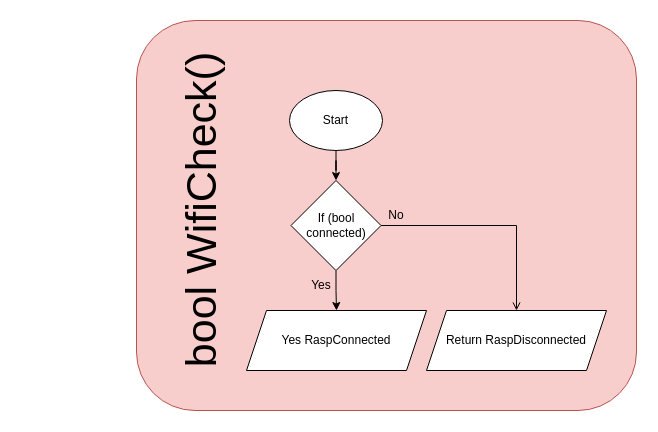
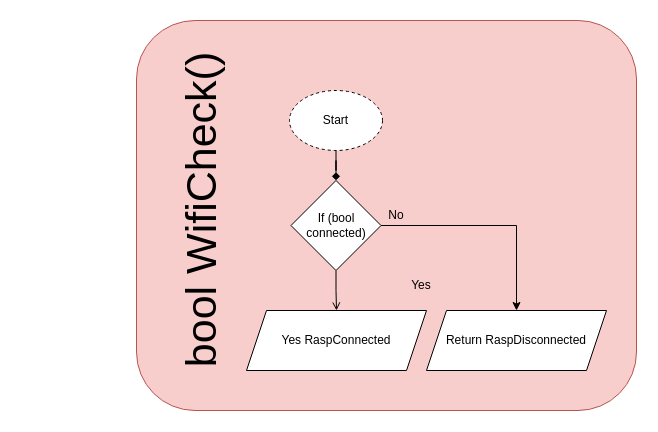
(336, 121) -> (336, 121)
(336, 172) -> (336, 171)
(321, 286) -> (421, 286)
(336, 302) -> (336, 303)
(517, 304) -> (517, 302)
